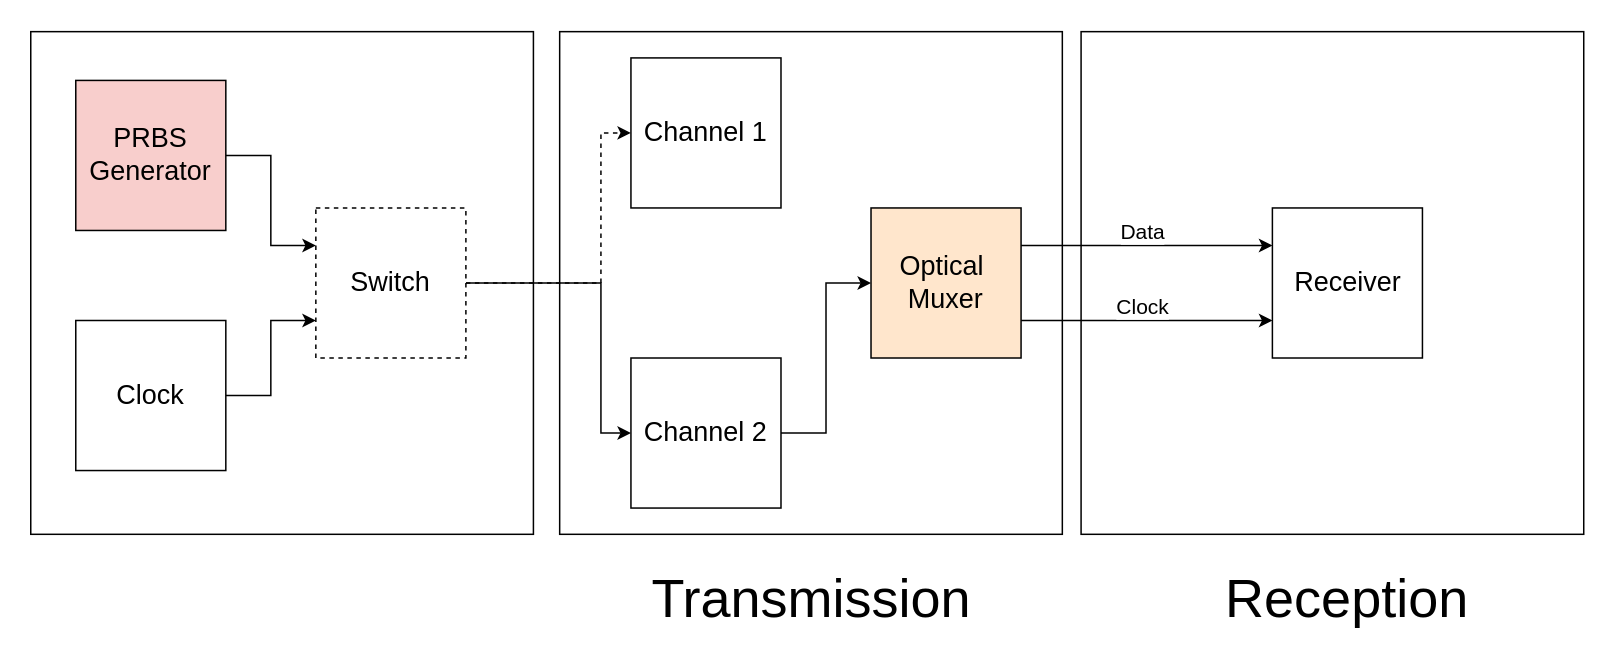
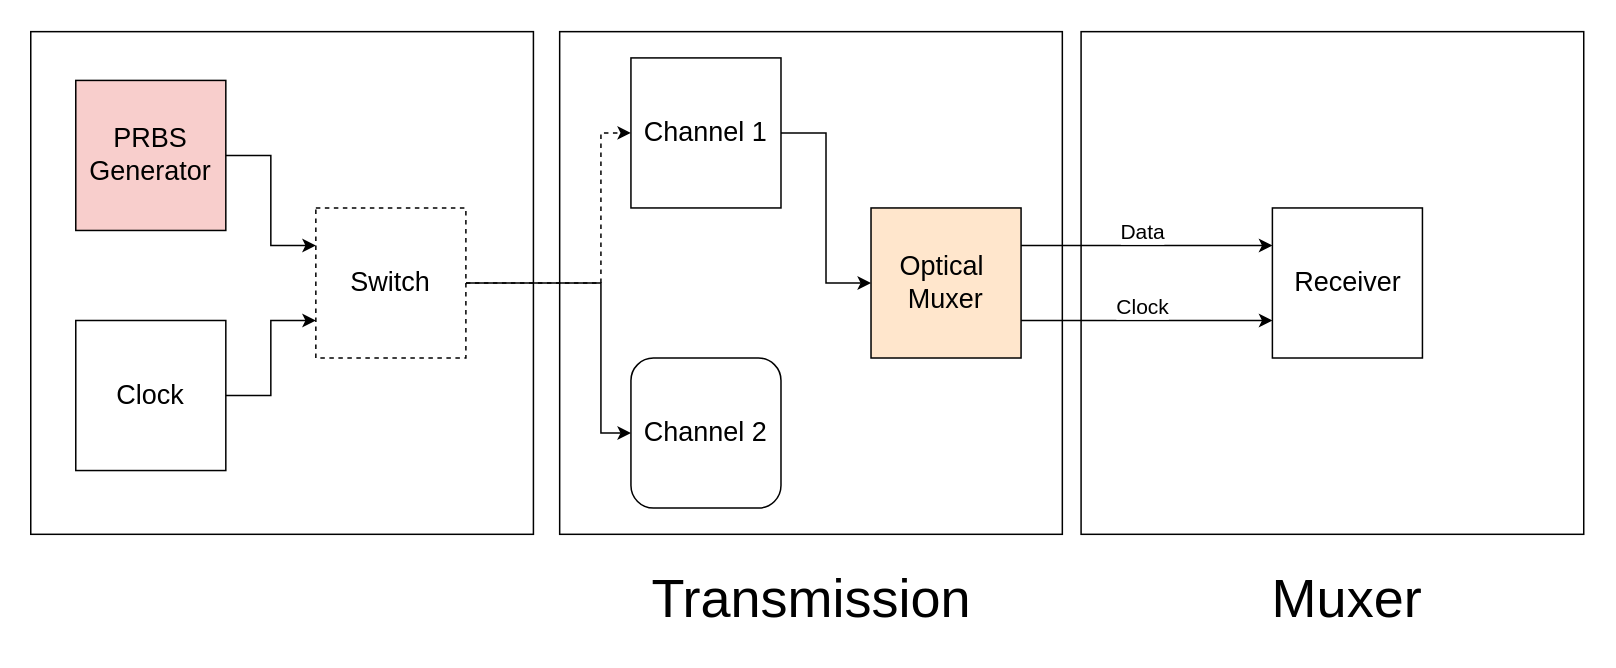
none -> (826, 184)
(826, 382) -> none
(706, 433) -> (706, 433)
(1347, 598) -> (1347, 598)
